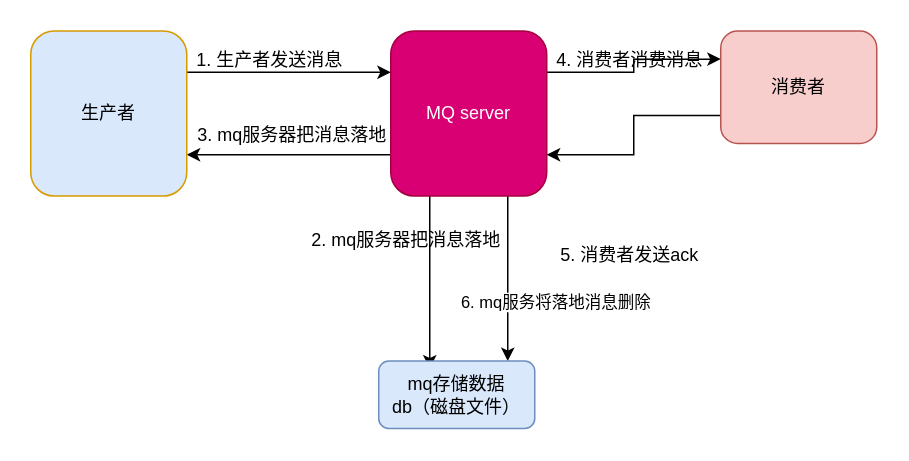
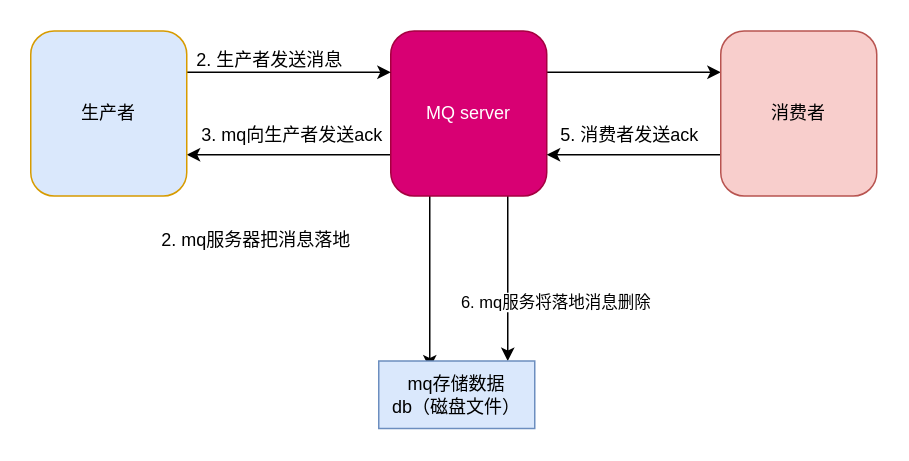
(270, 61) -> (270, 61)
(629, 61) -> none
(799, 87) -> (799, 113)
(293, 136) -> (293, 136)
(406, 241) -> (256, 241)
(629, 256) -> (629, 136)
(457, 395) -> (457, 395)
